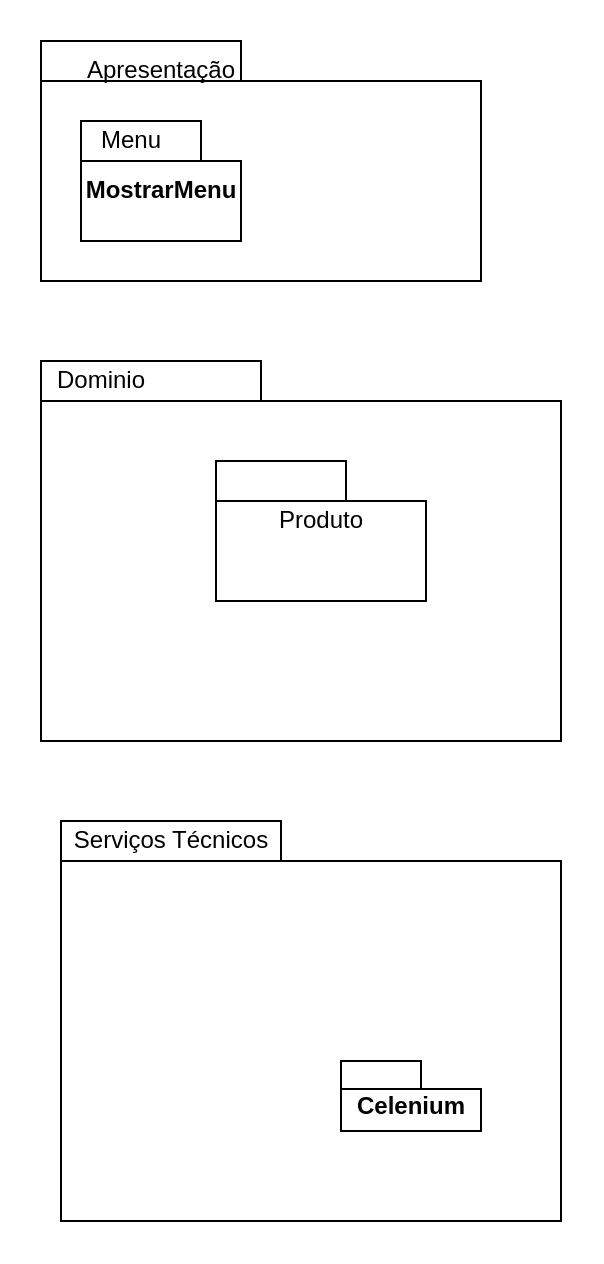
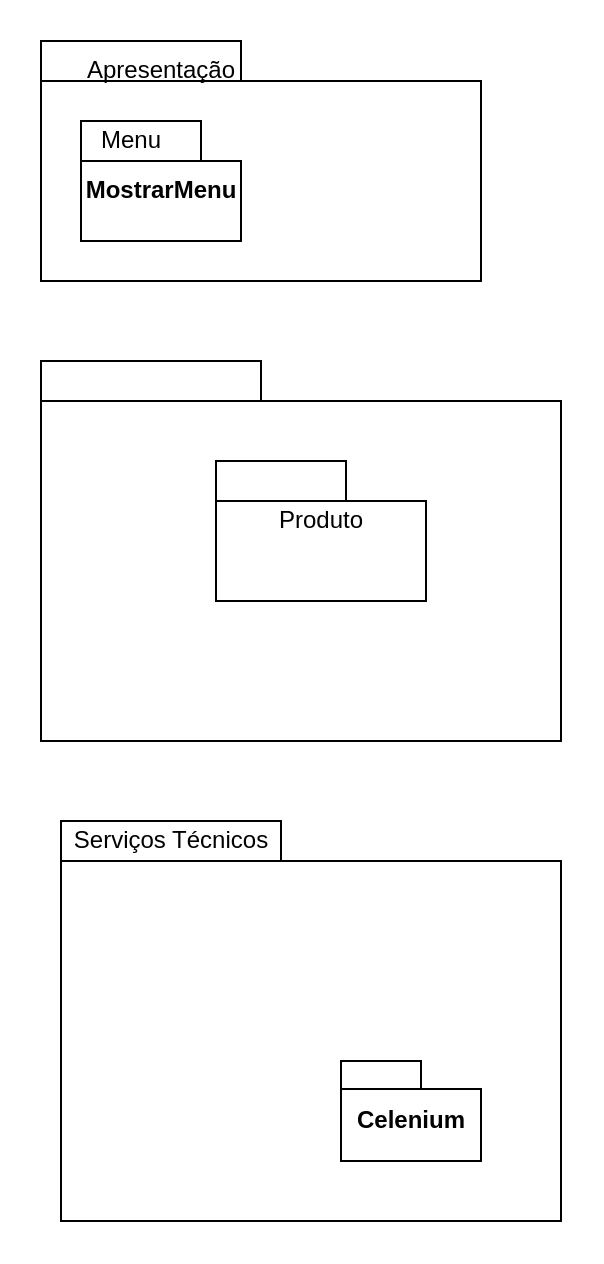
(101, 381) -> none
(411, 1096) -> (411, 1111)
